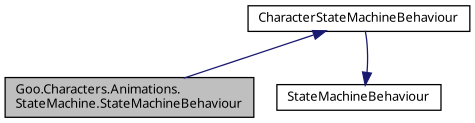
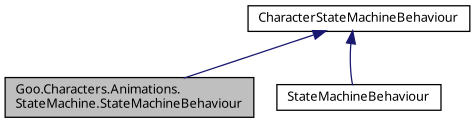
(367, 51) -> (350, 65)
